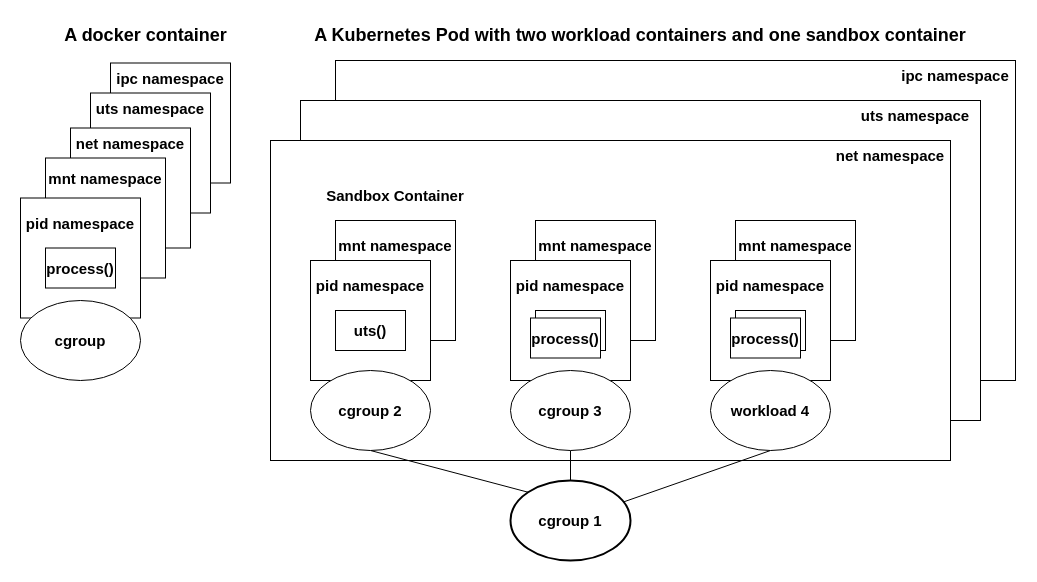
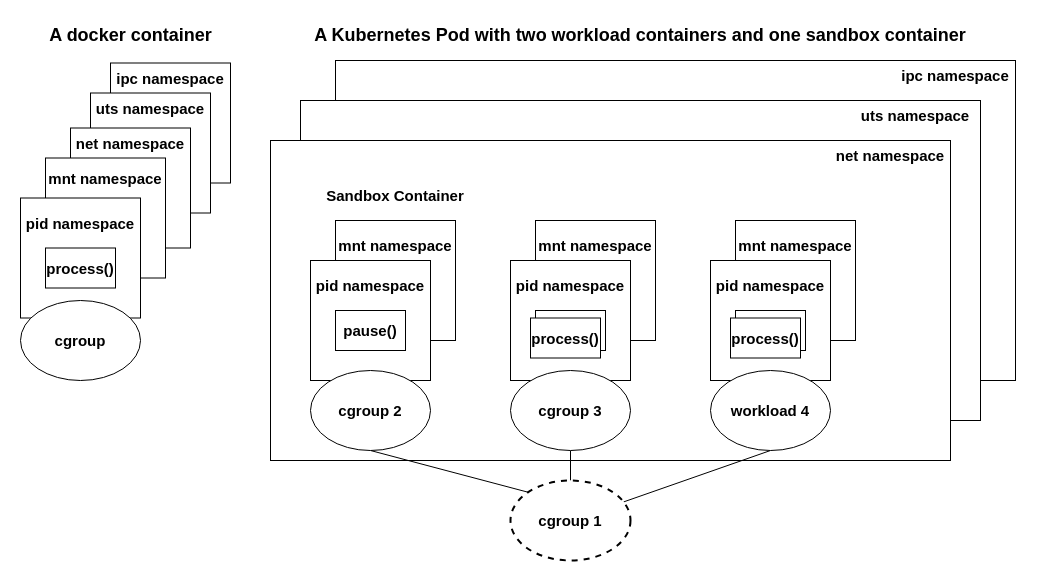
(146, 36) -> (131, 36)
(371, 331) -> (371, 331)
(571, 521) -> (571, 521)
